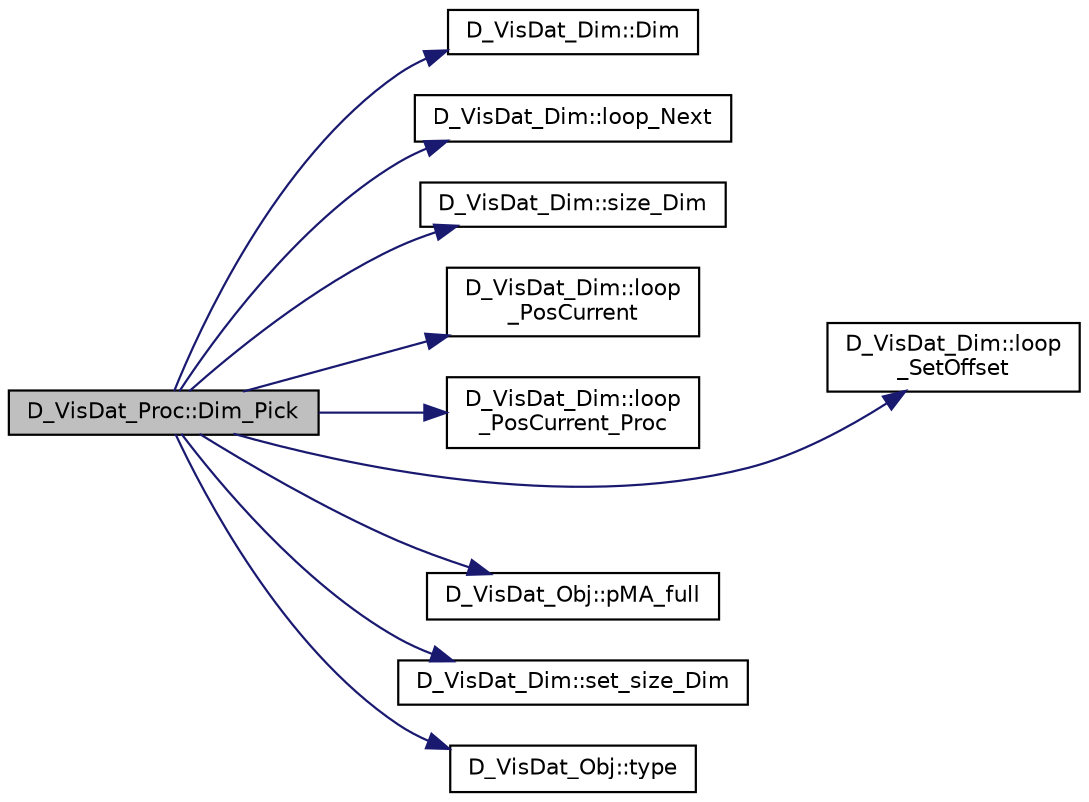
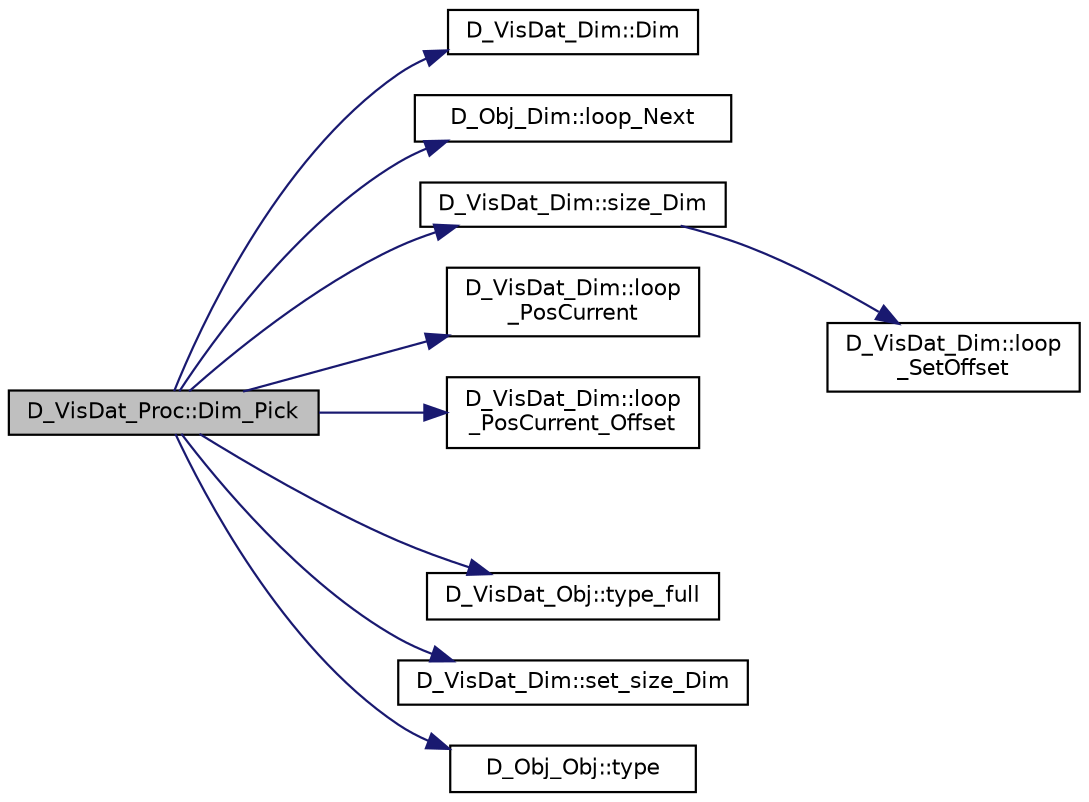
(573, 118) -> (573, 118)
(573, 413) -> (573, 413)
(566, 486) -> (783, 262)
(573, 596) -> (573, 596)
(573, 769) -> (573, 769)
